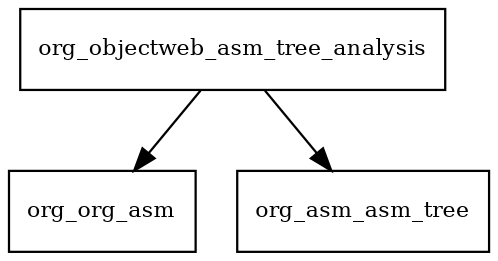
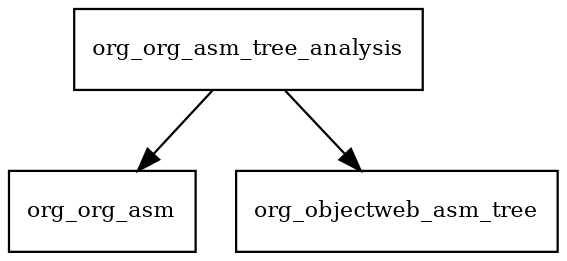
(233, 49) -> (248, 49)
(363, 211) -> (397, 211)
